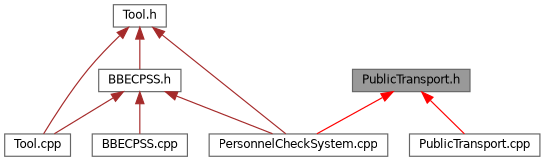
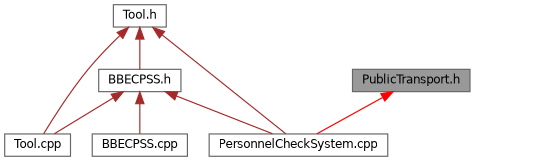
(475, 145) -> none
